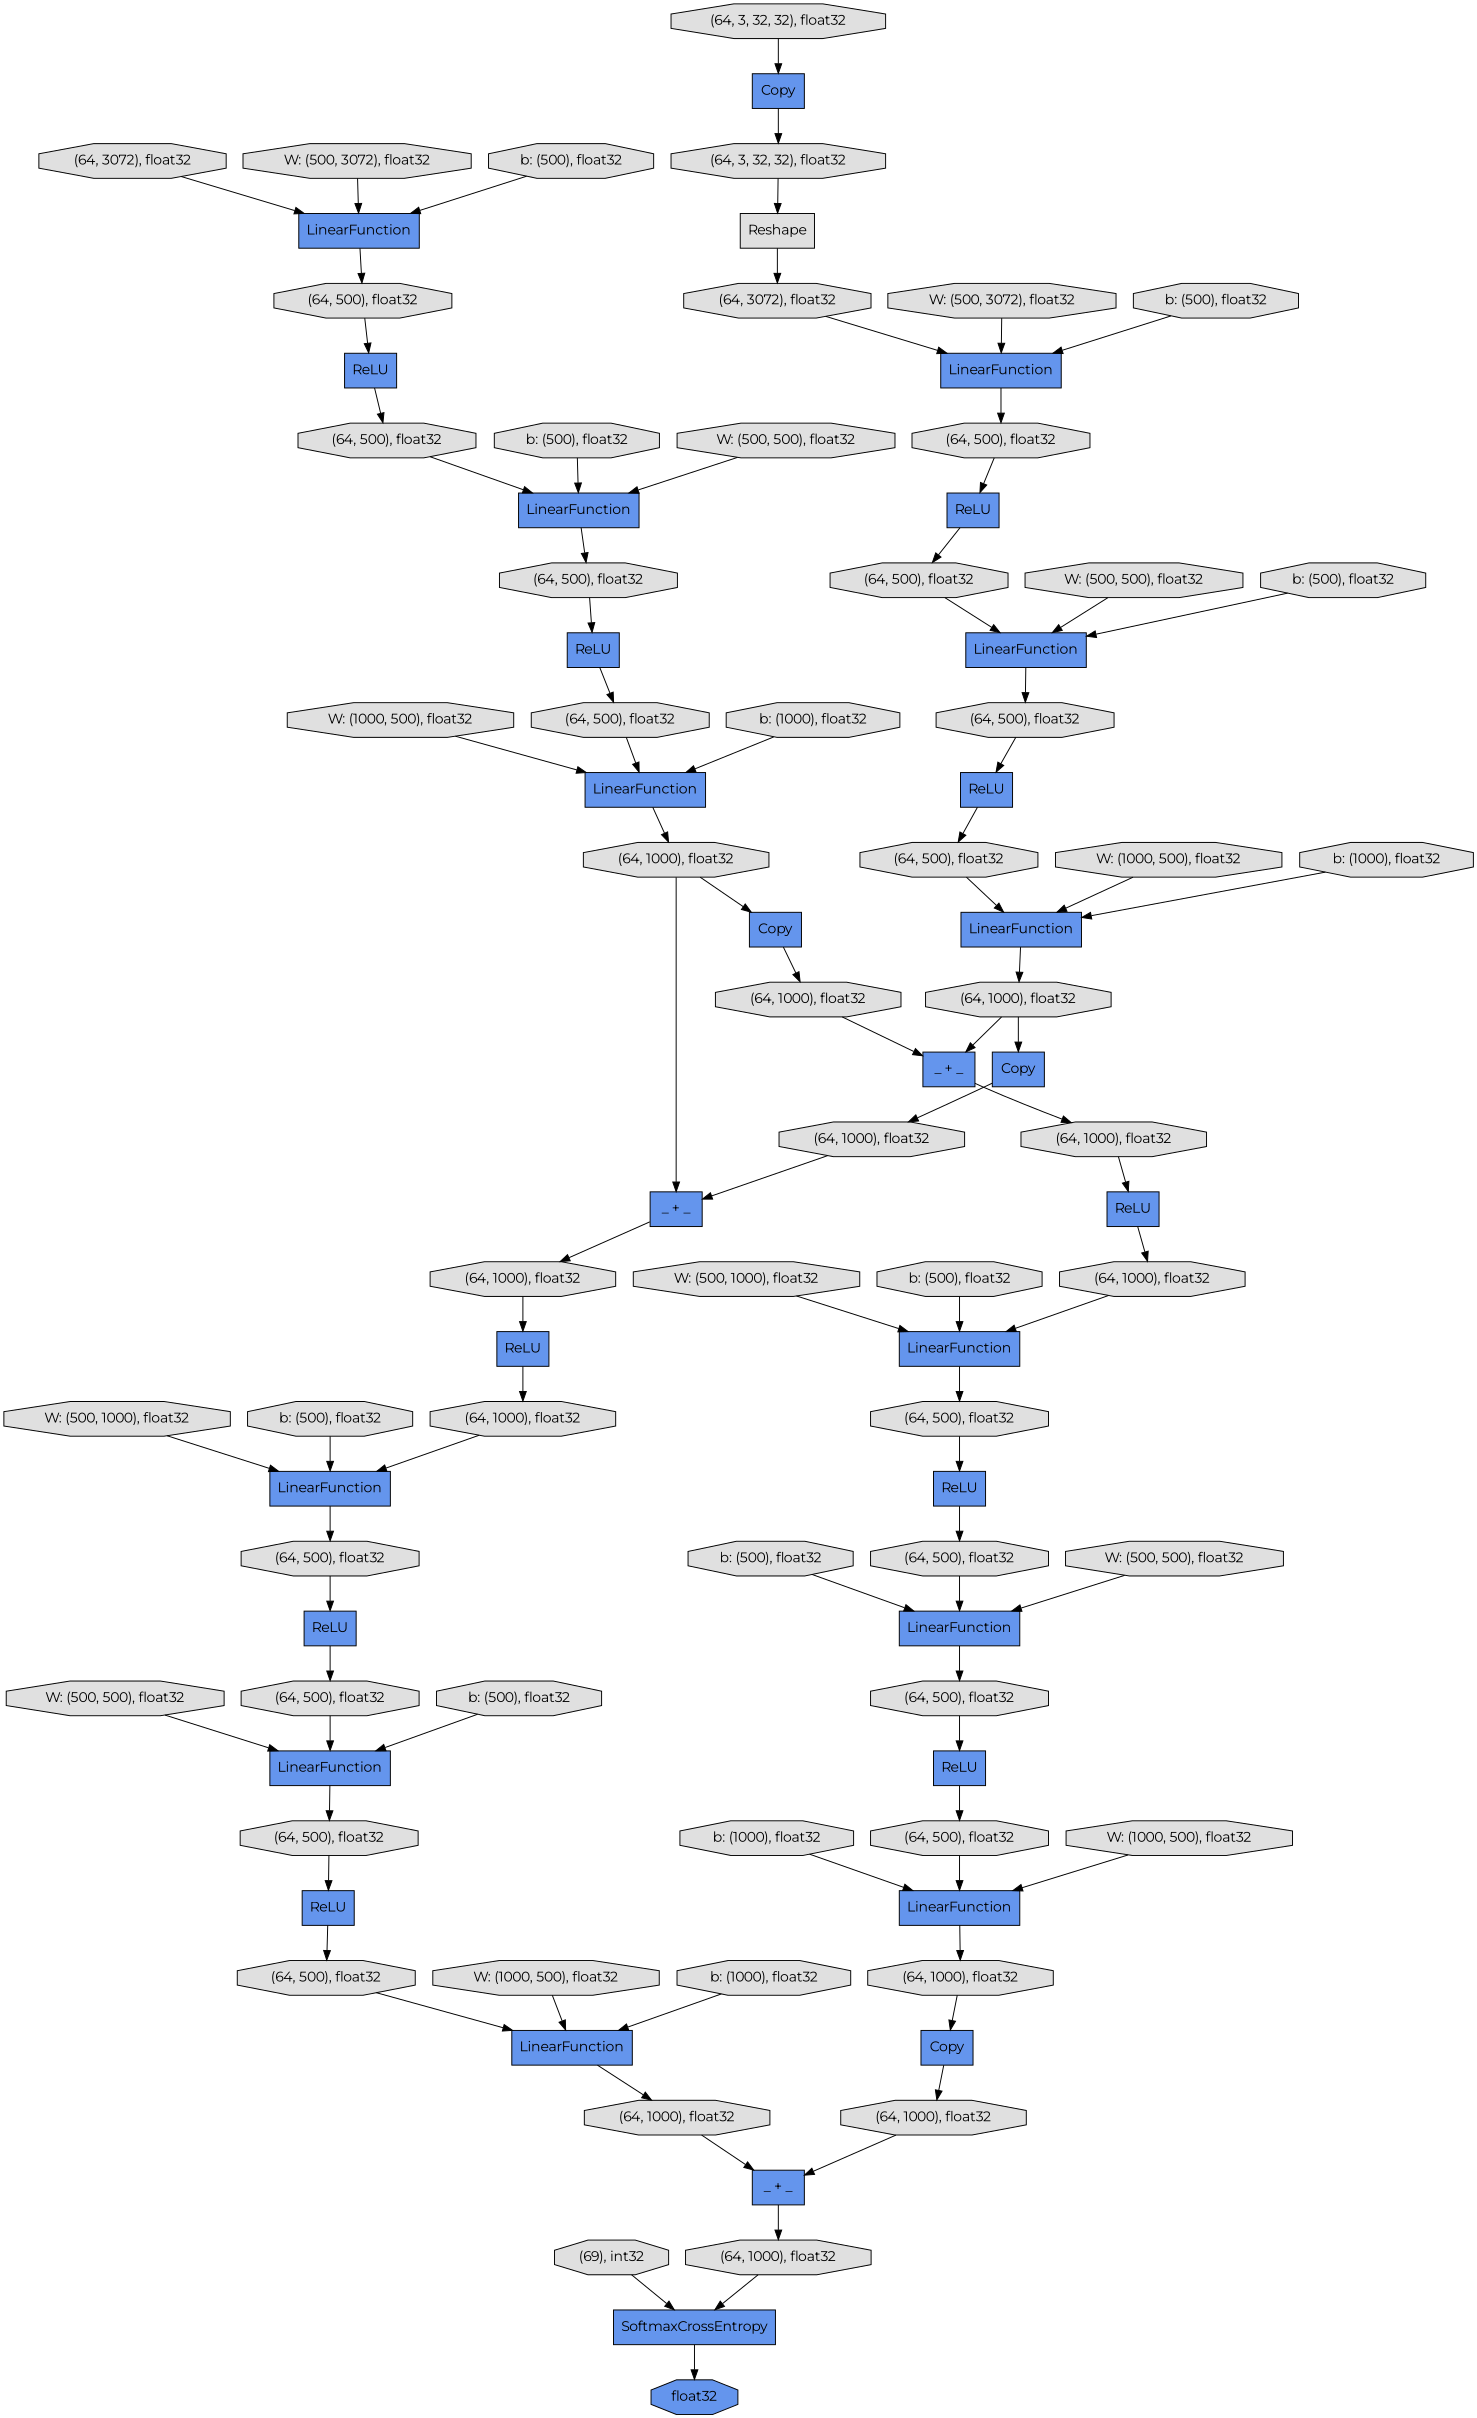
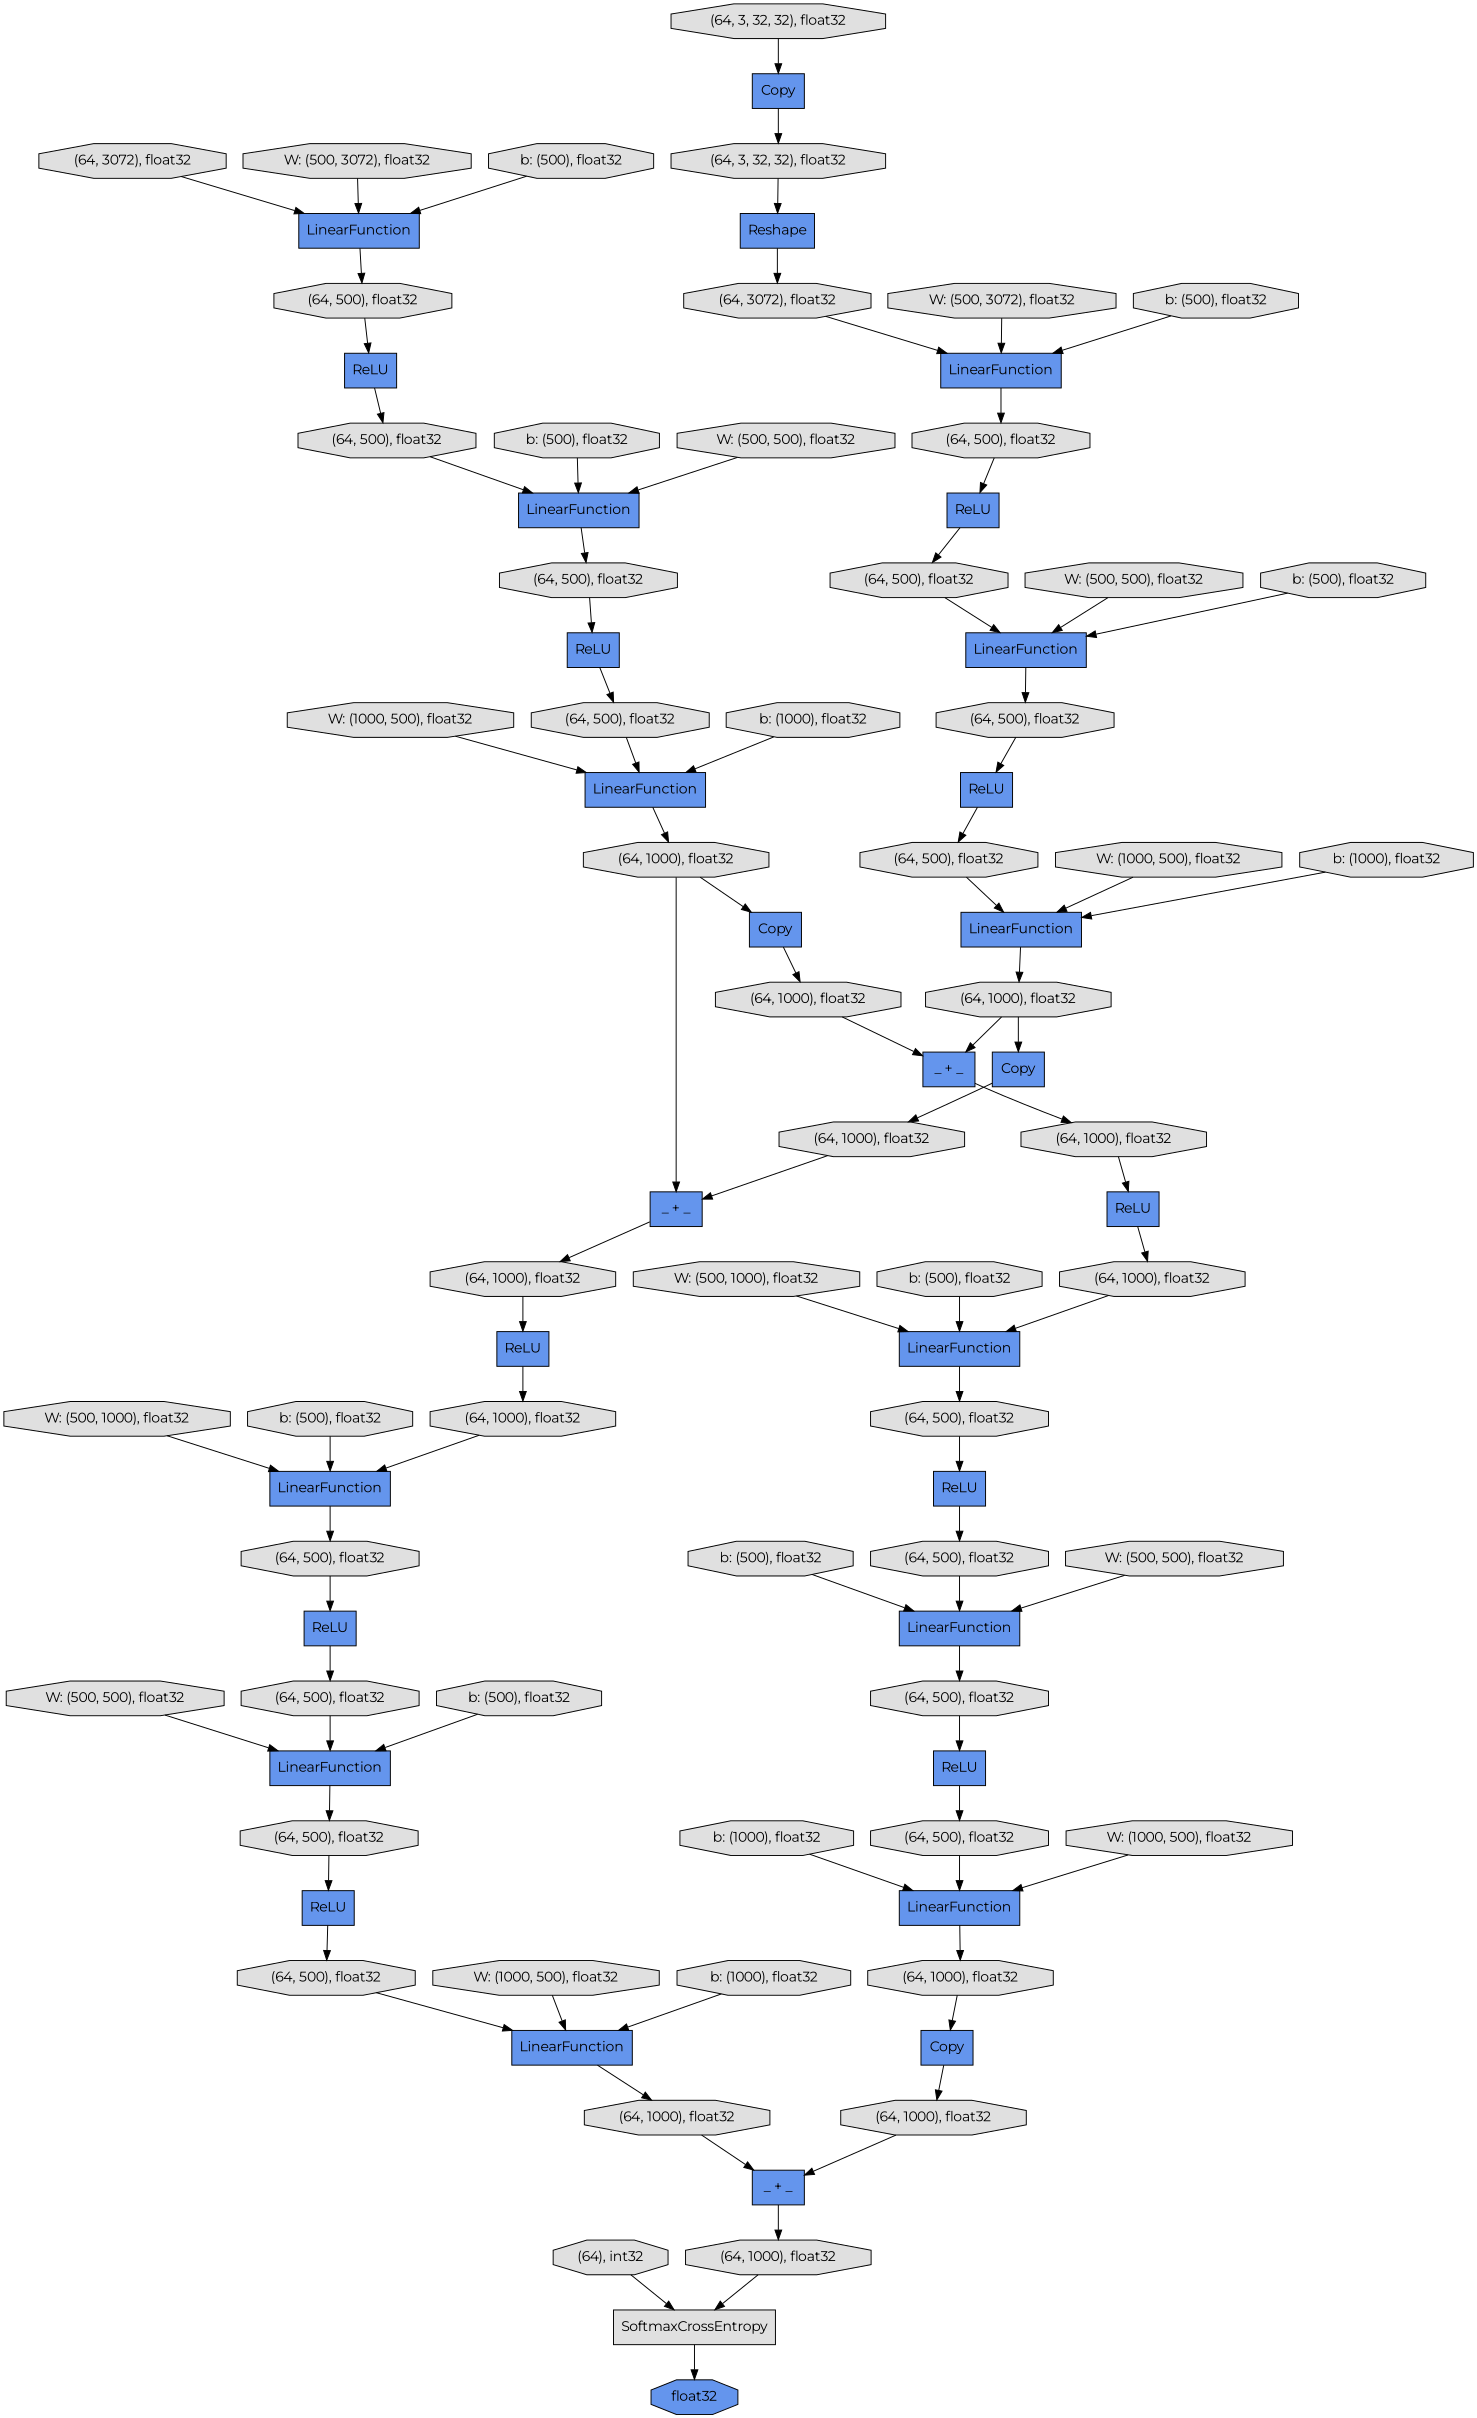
(777, 231) -> (777, 231)
(612, 2257) -> (611, 2257)
(694, 2327) -> (694, 2327)
